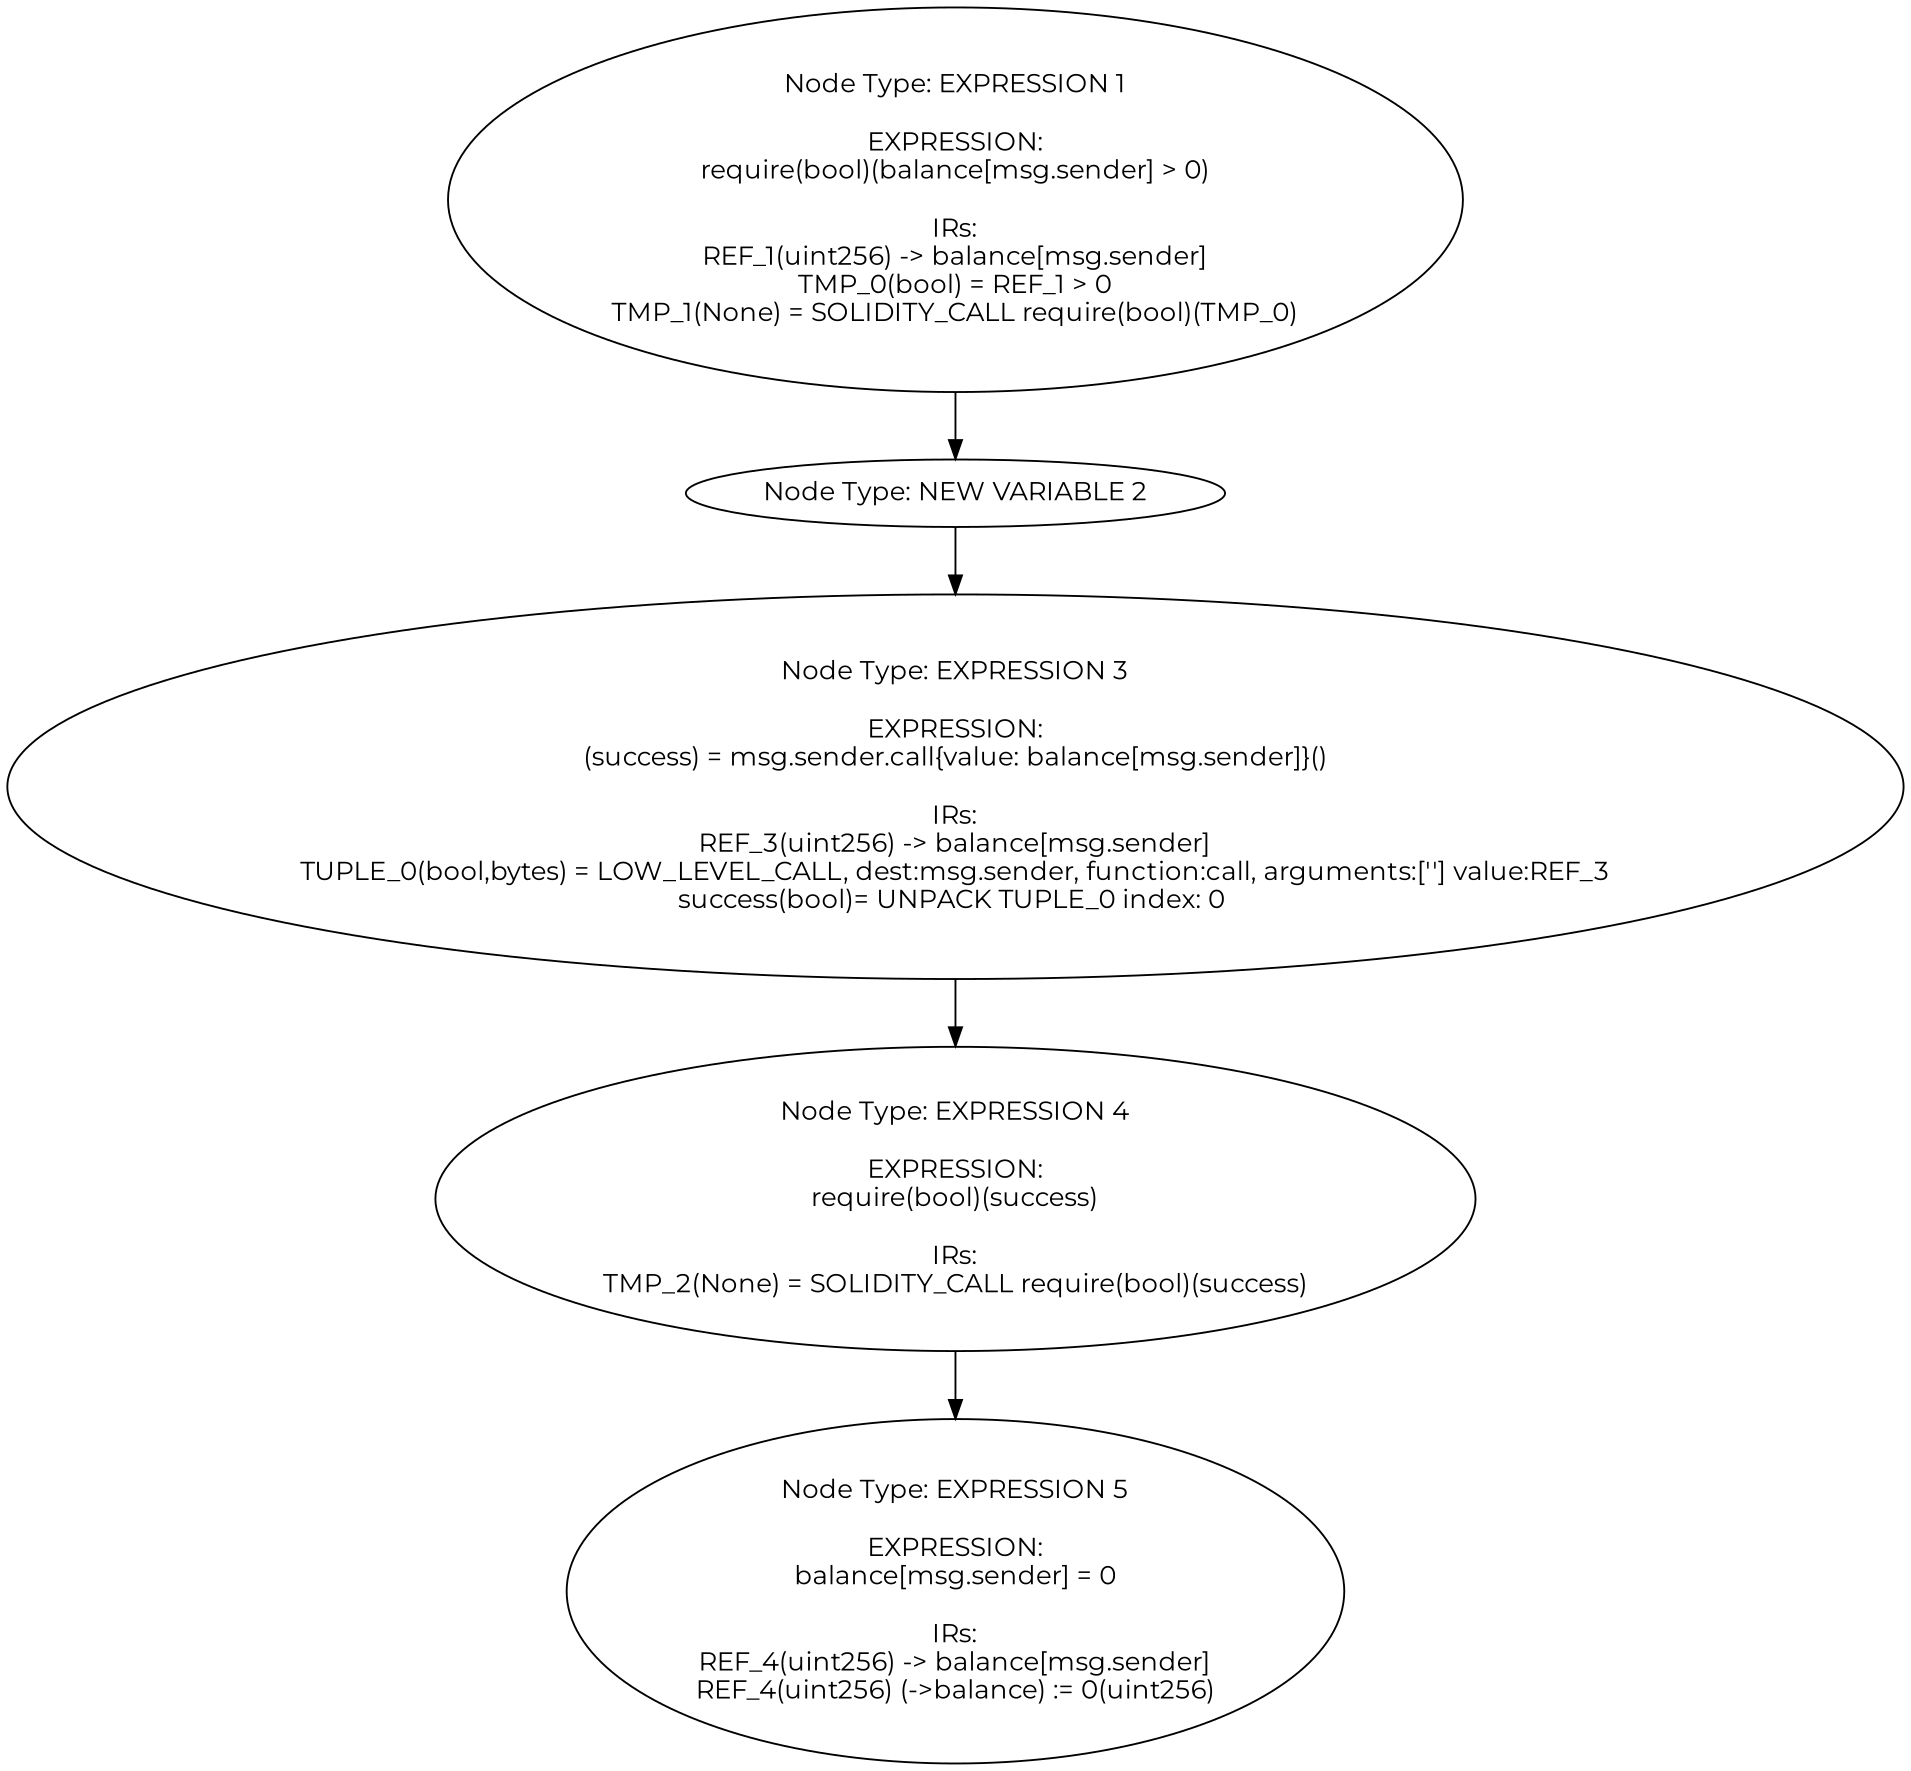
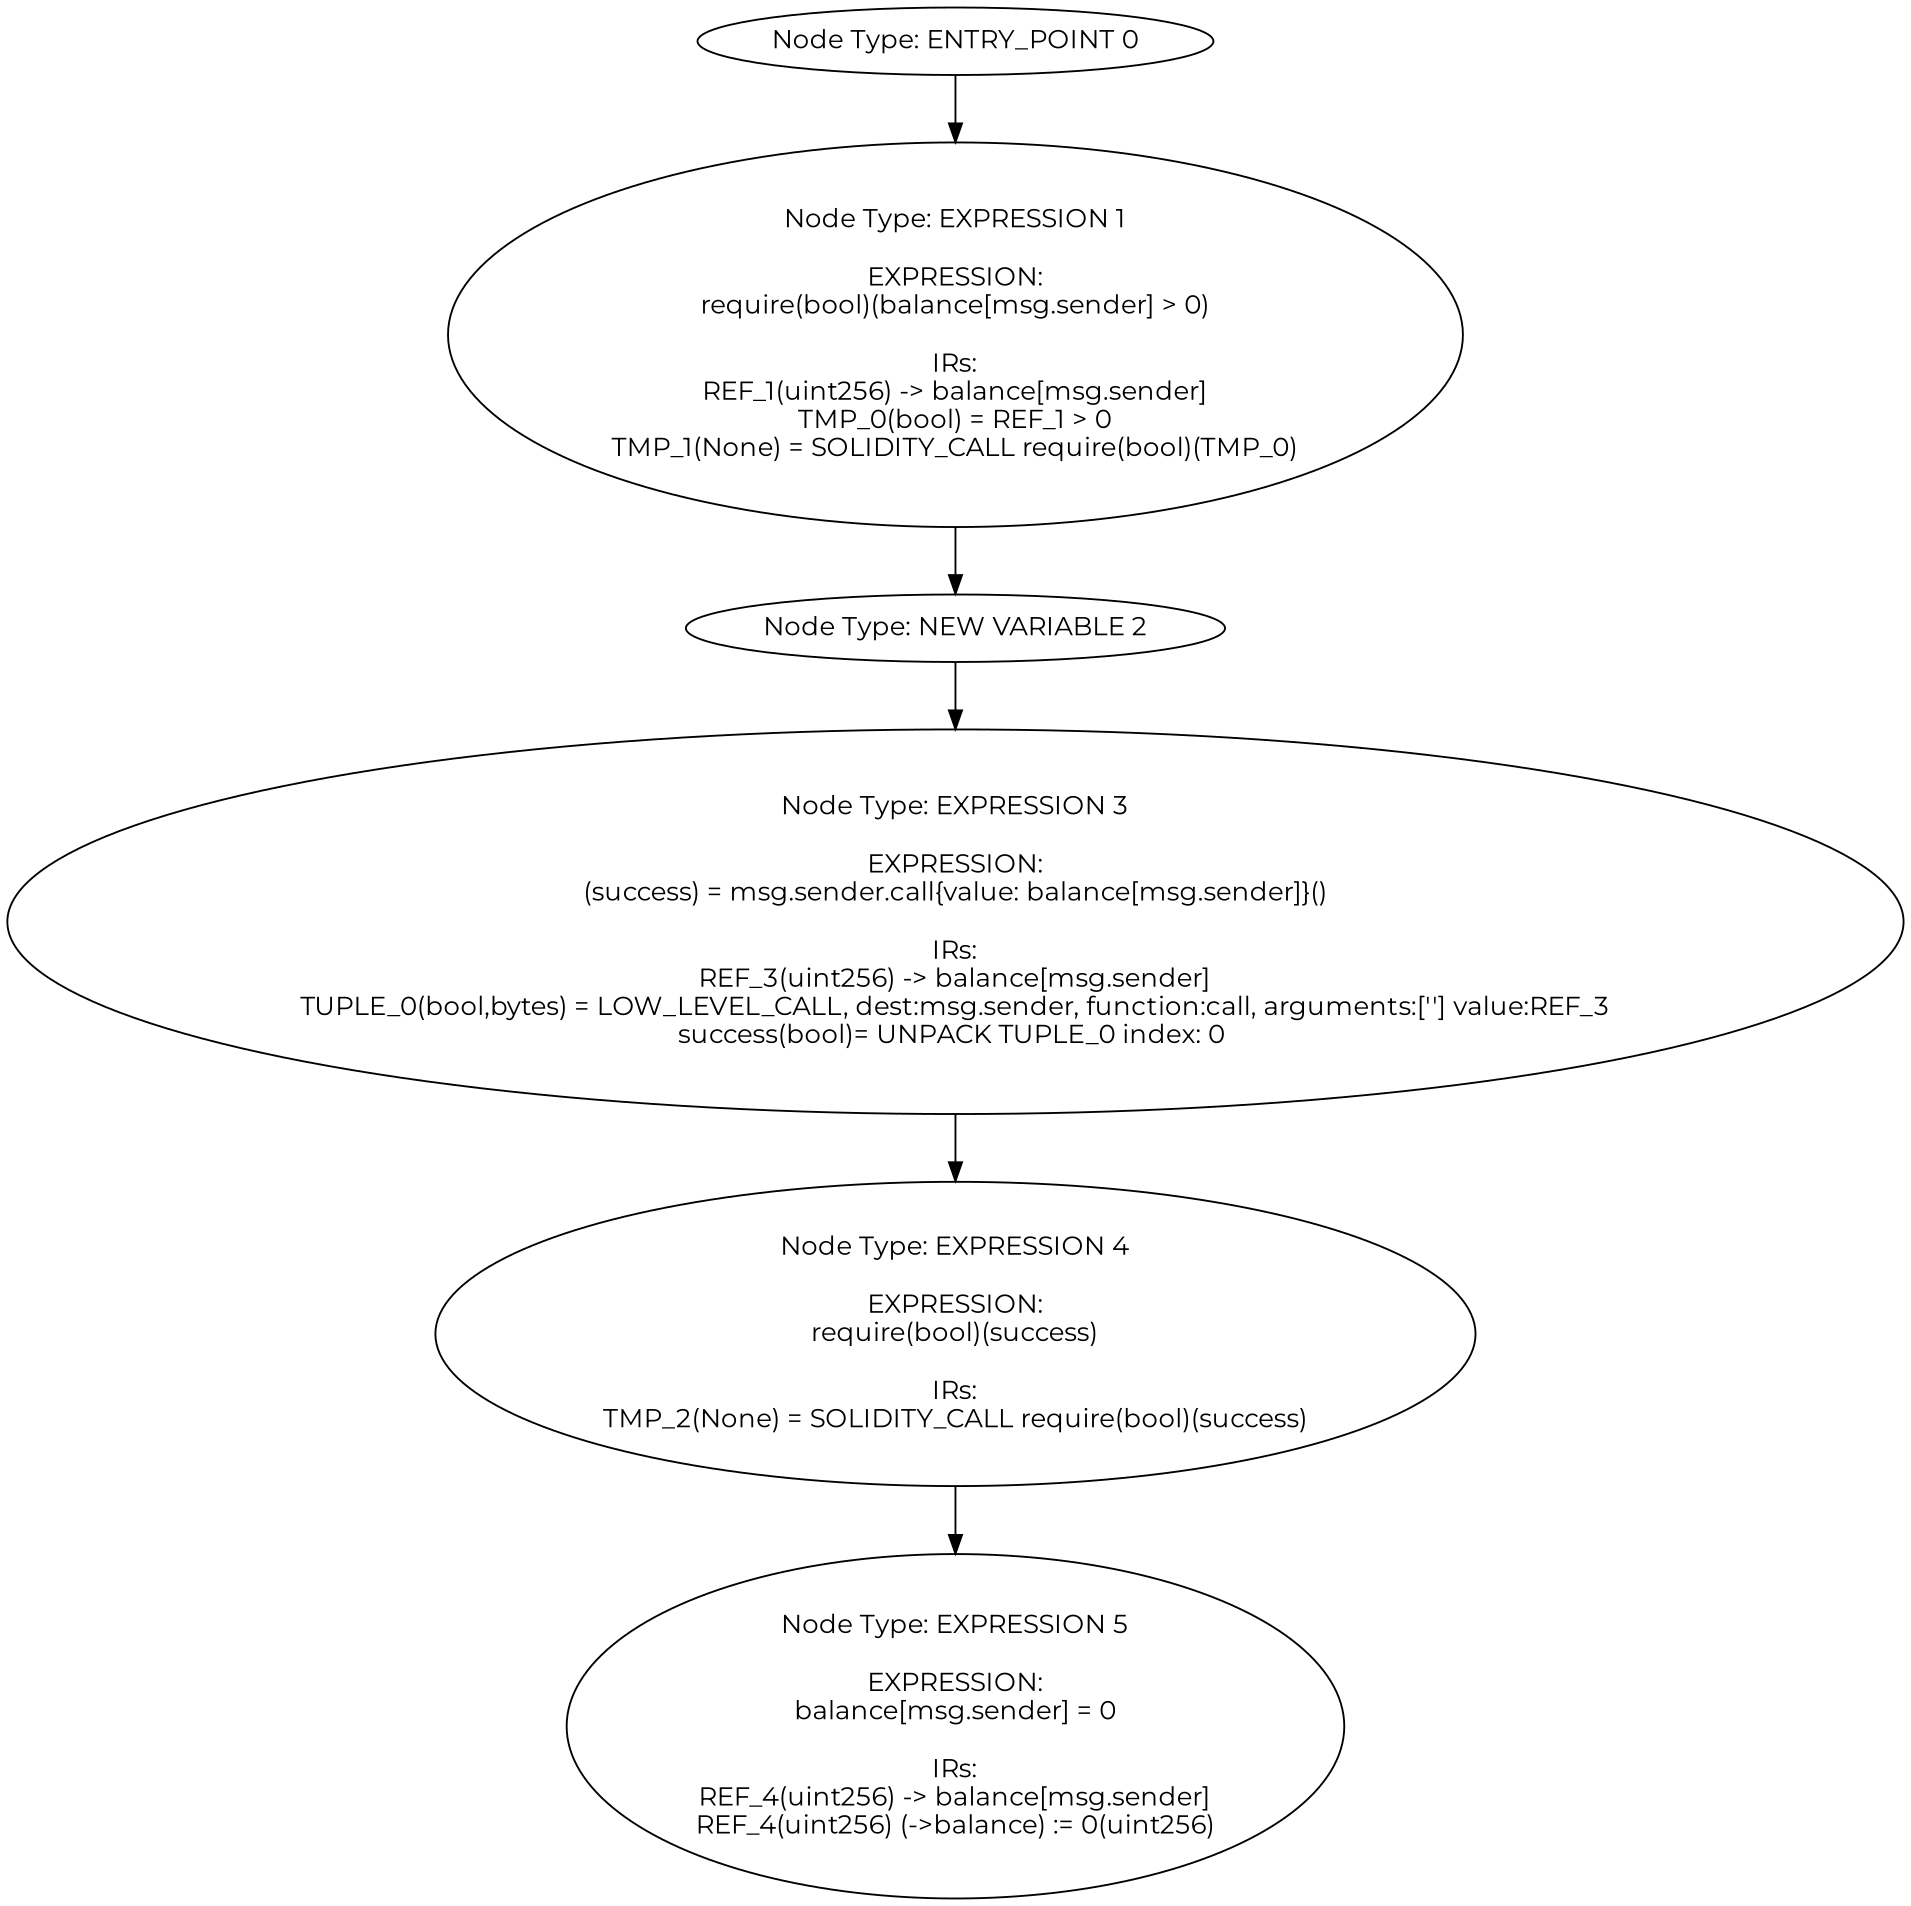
none -> (955, 41)
